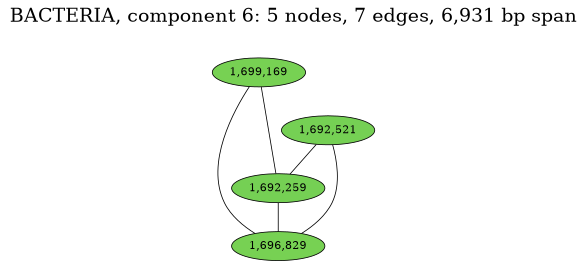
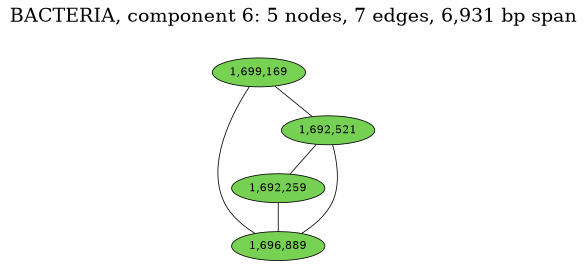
(269, 130) -> (294, 101)
(278, 246) -> (278, 246)
